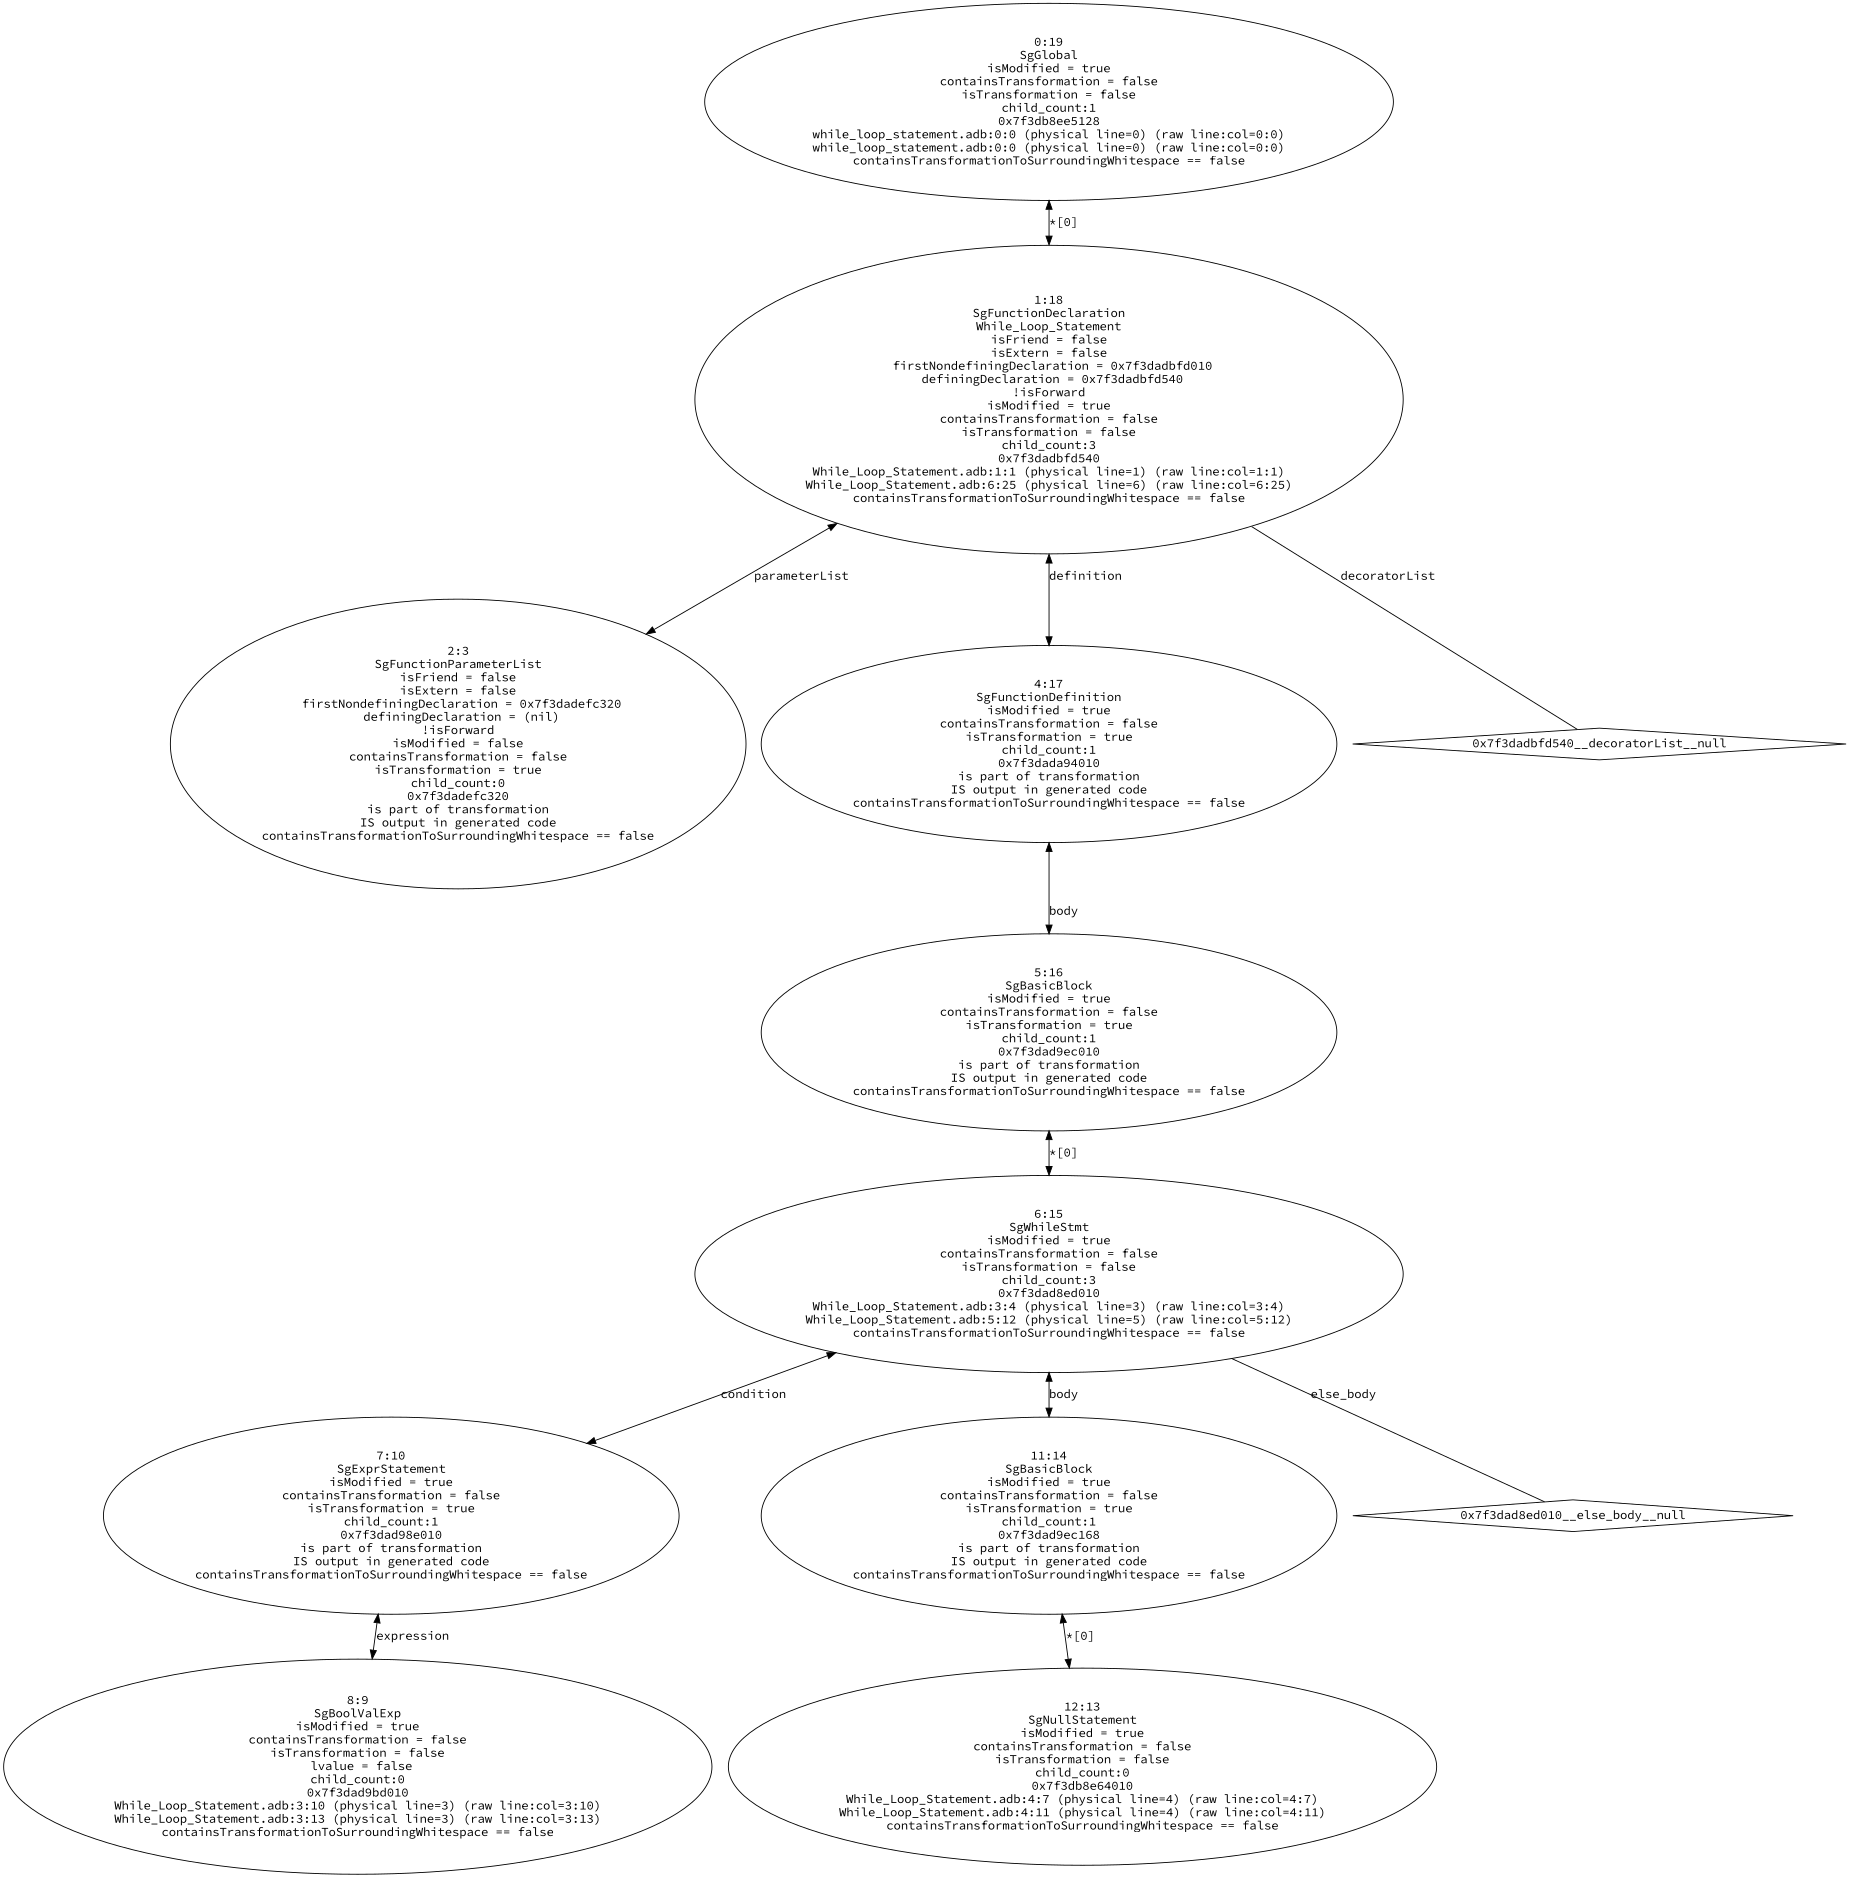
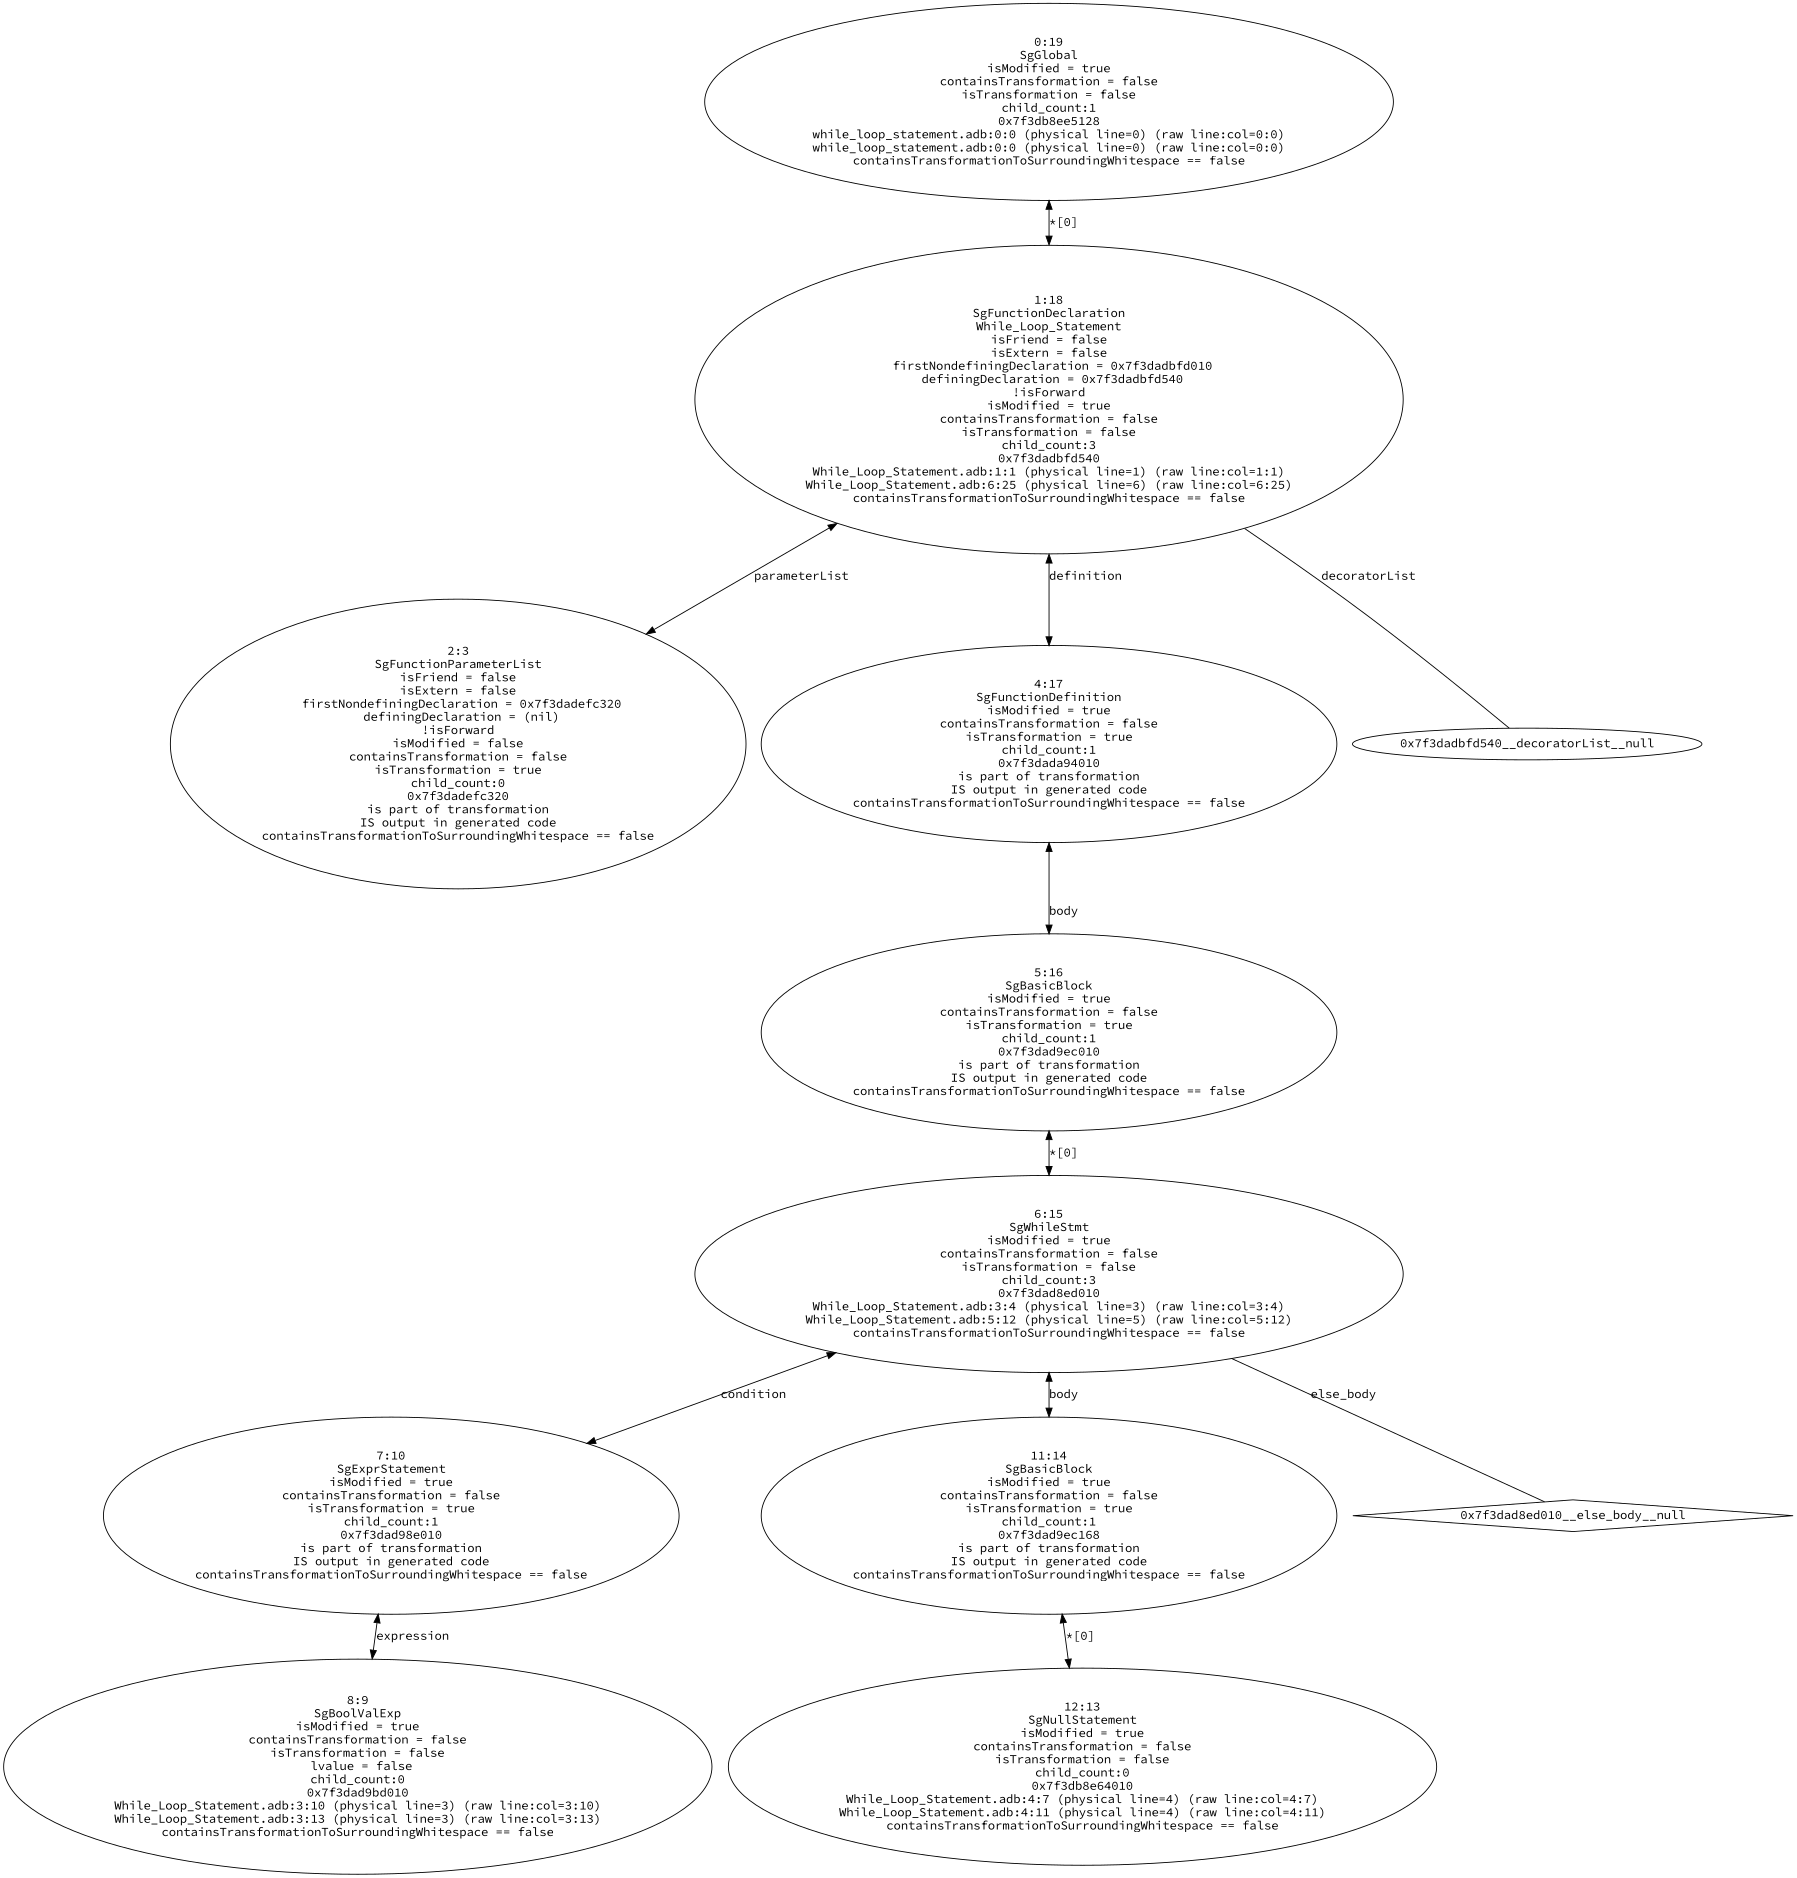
(1599, 744) -> (1527, 744)
